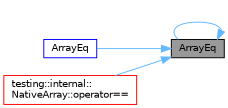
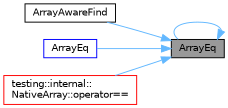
none -> (70, 13)
